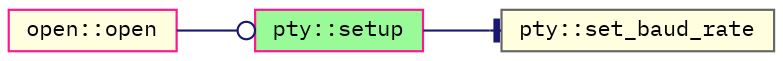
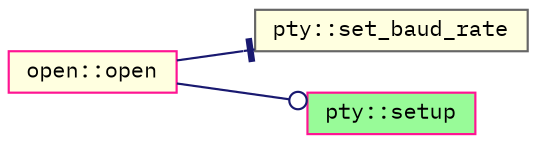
(457, 31) -> (210, 56)
